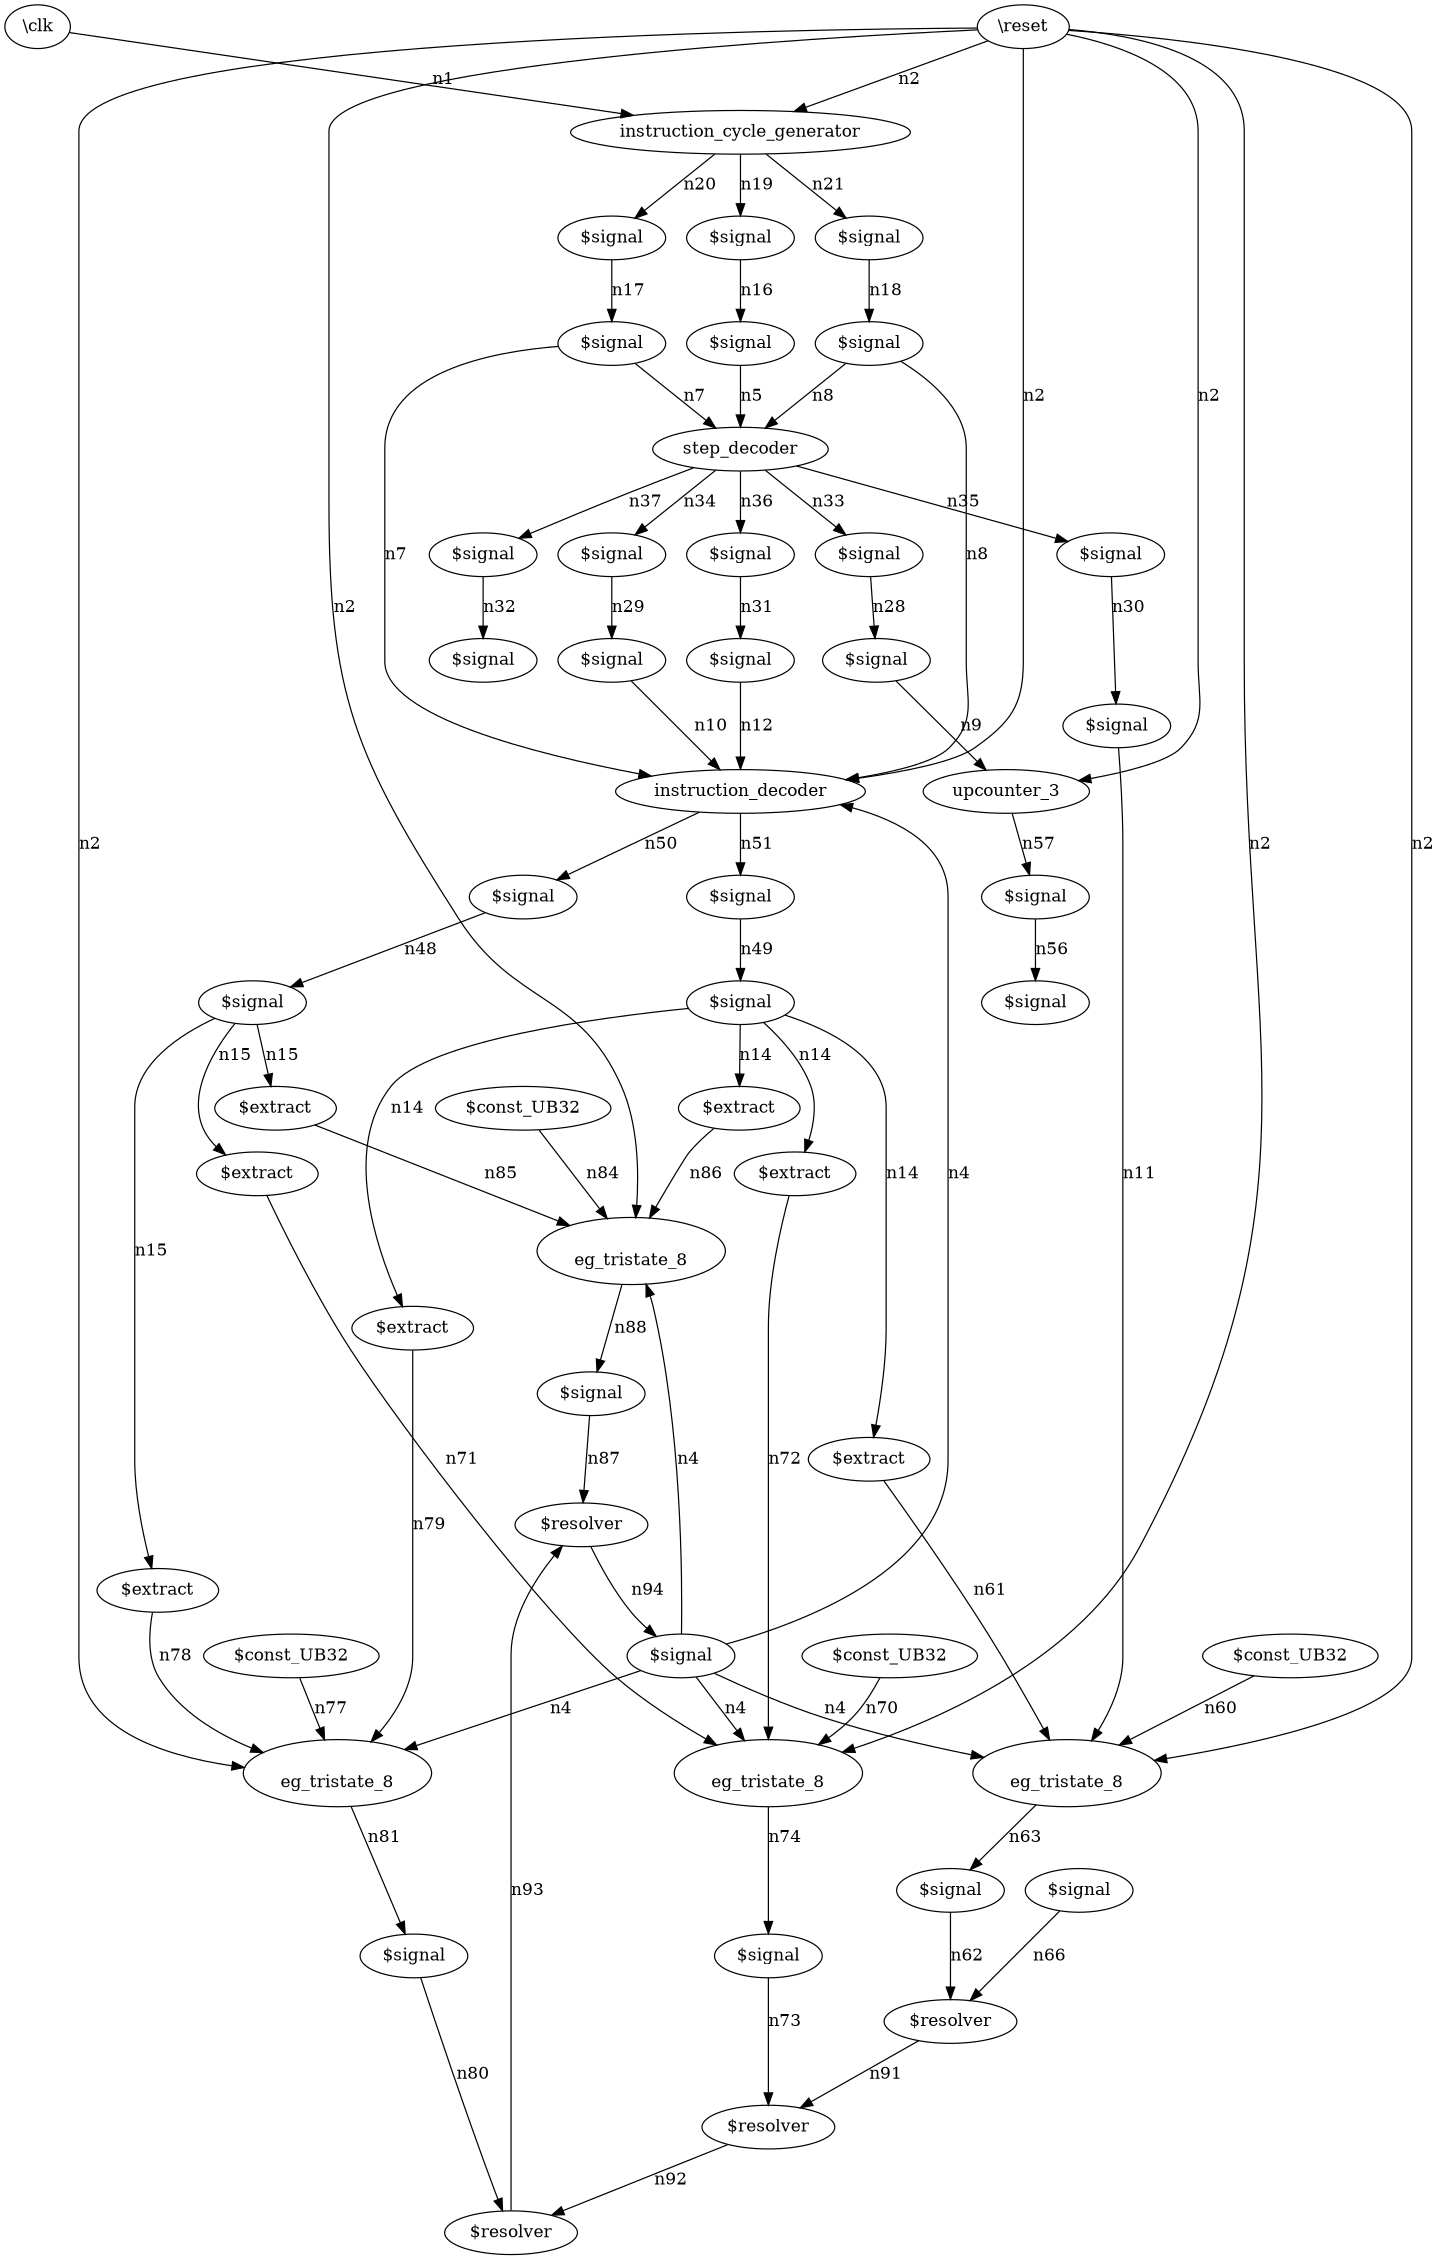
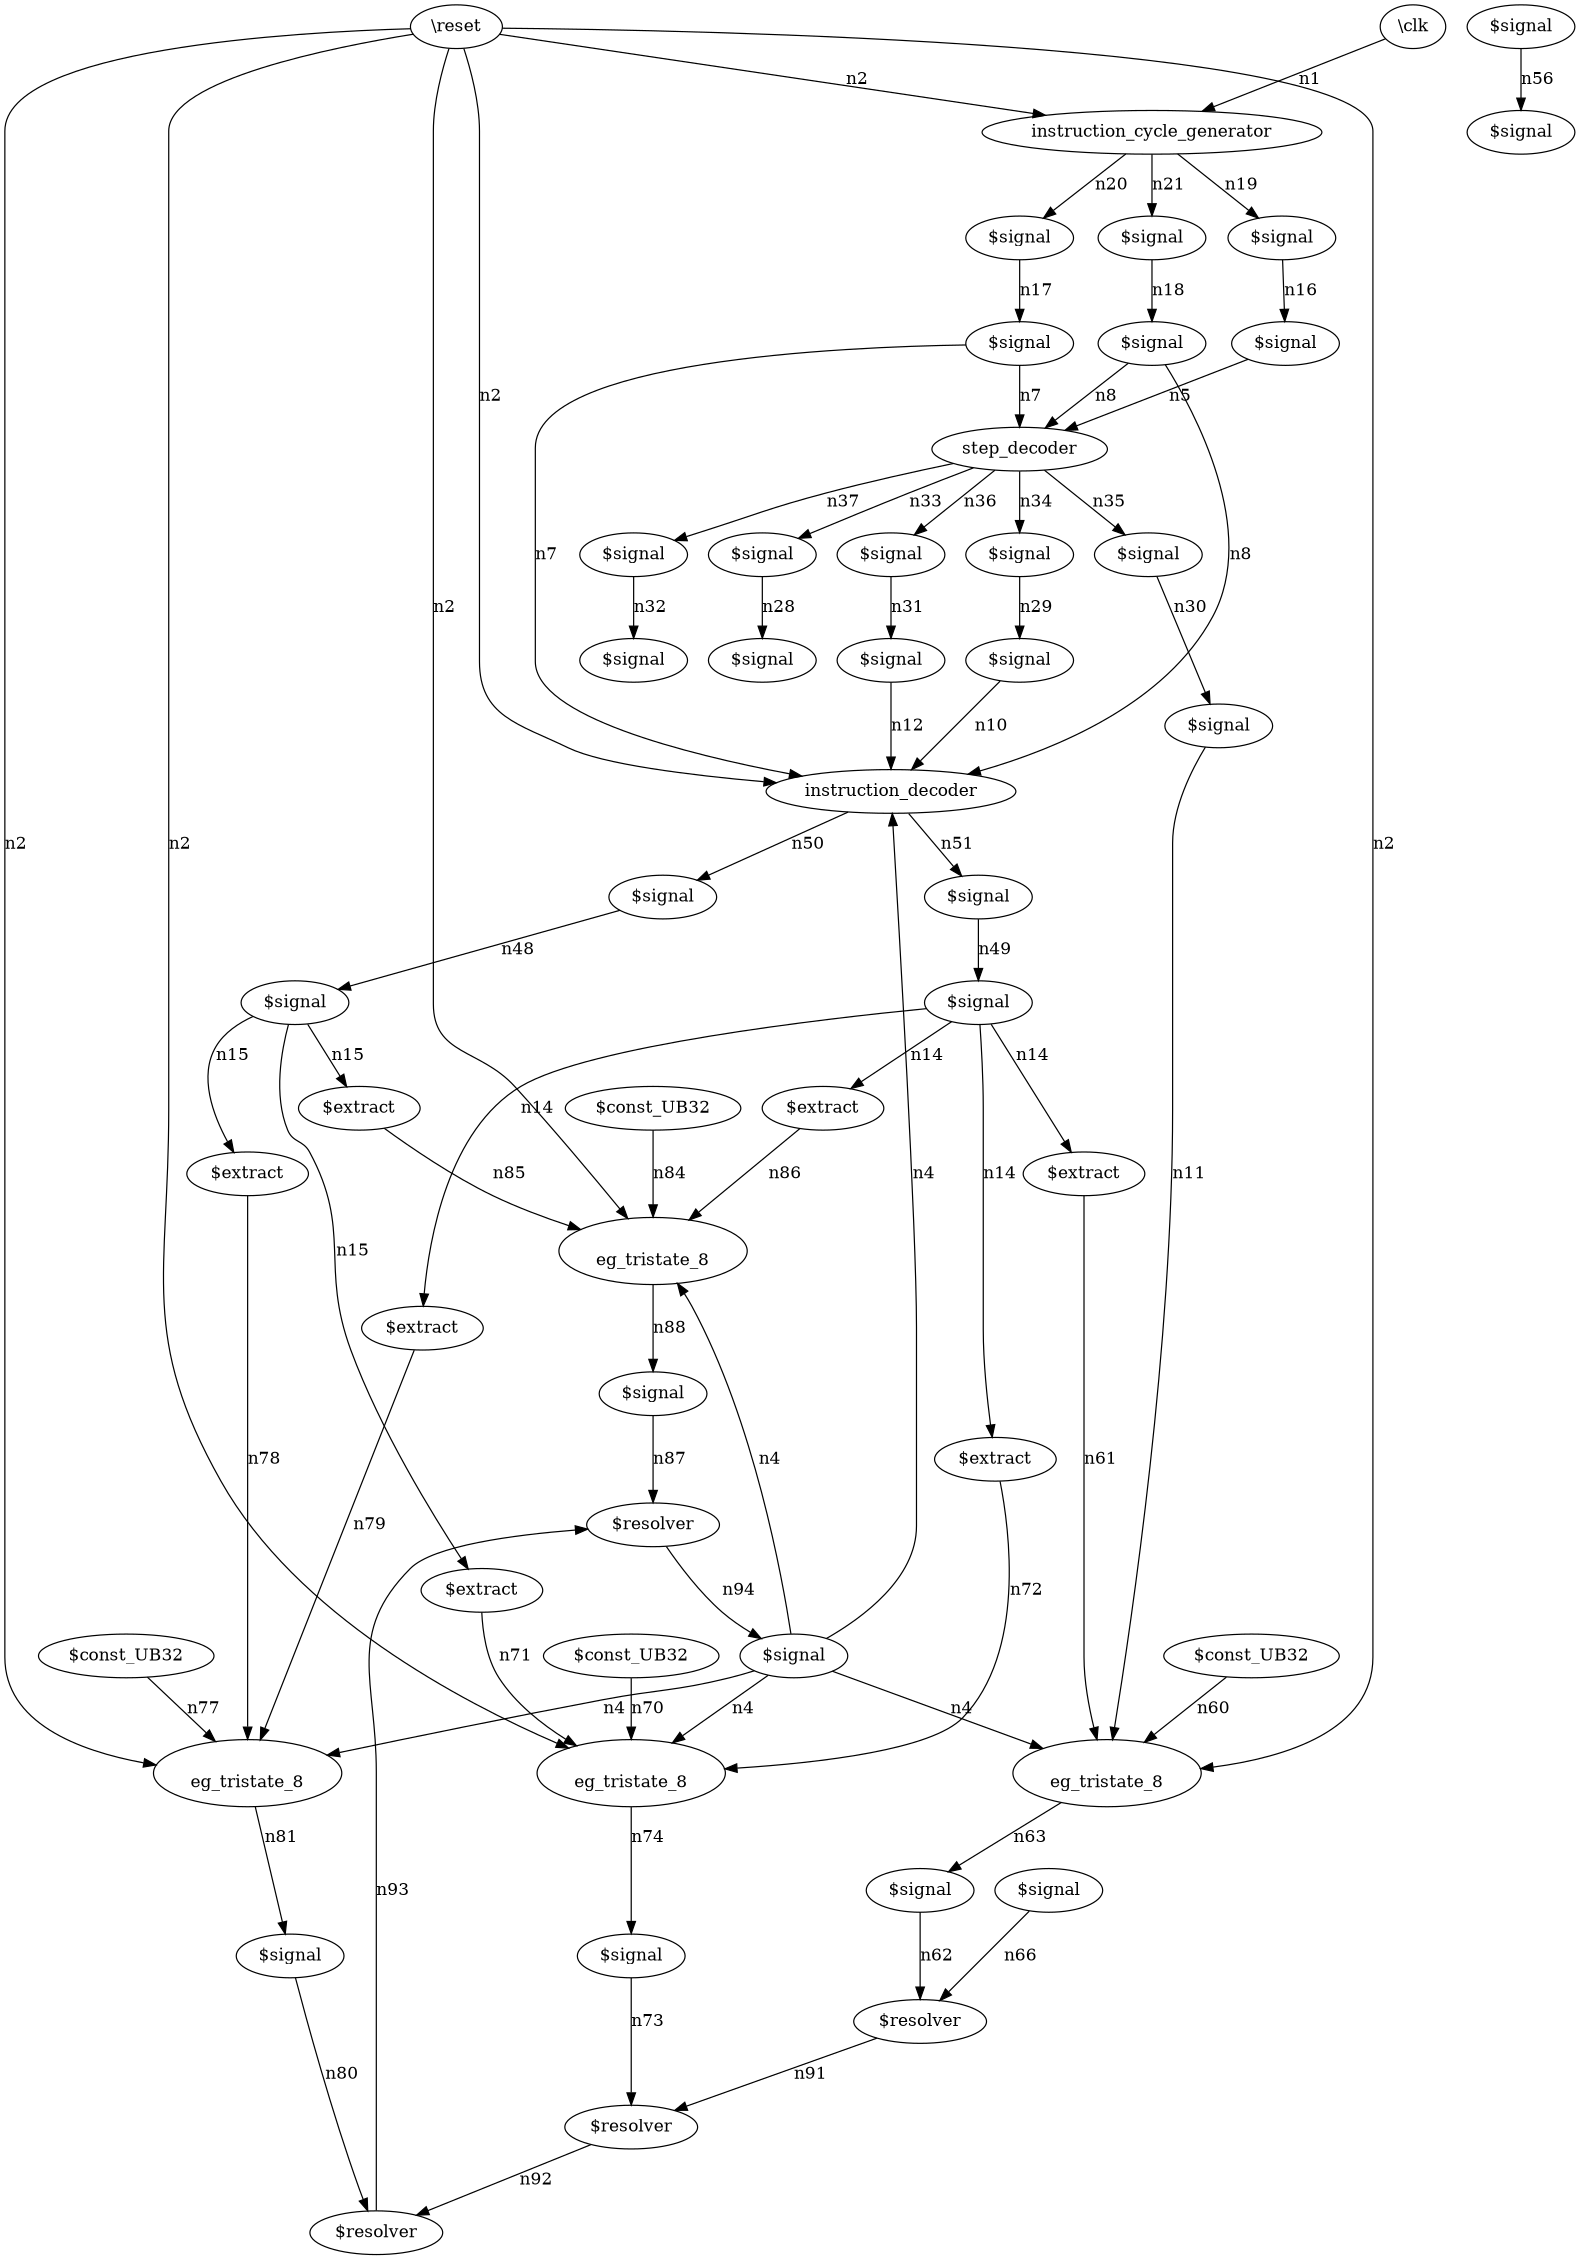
(1006, 791) -> none
